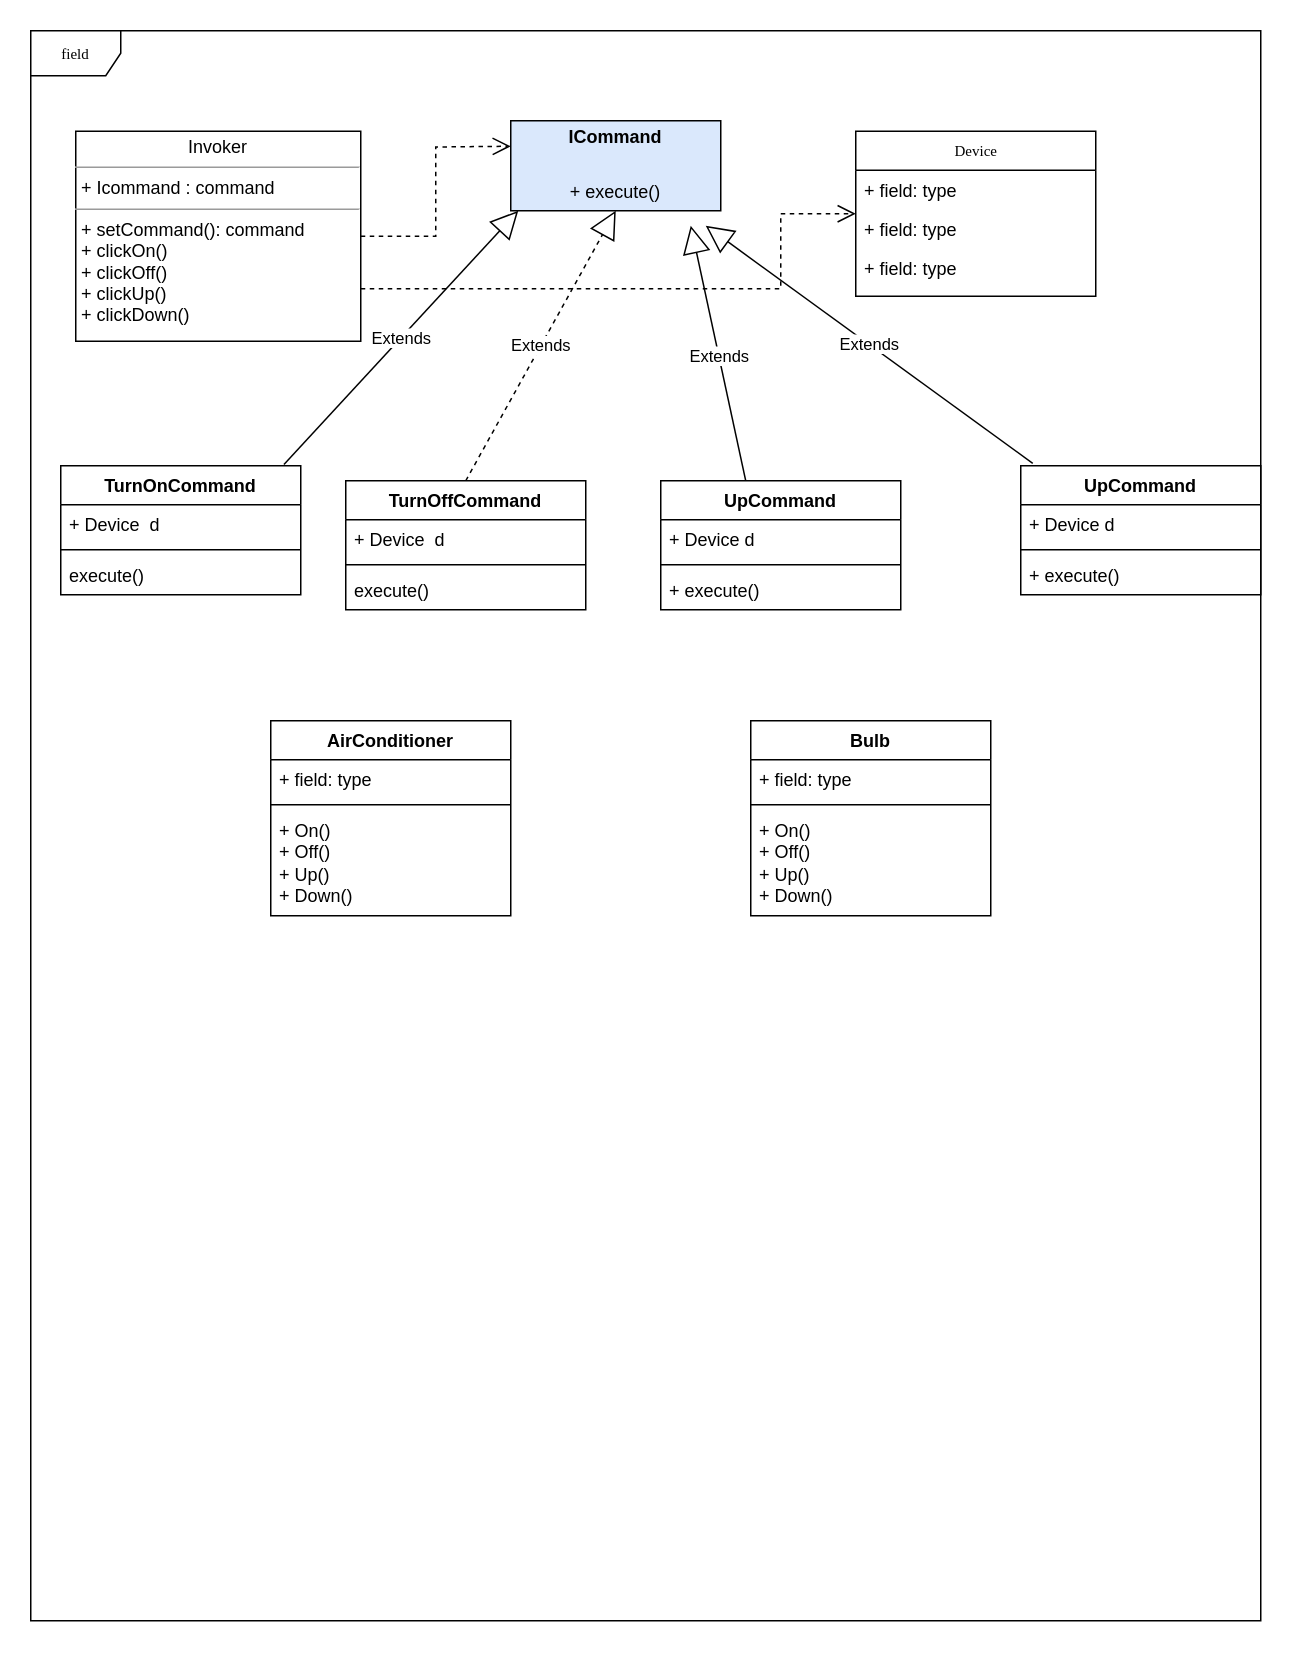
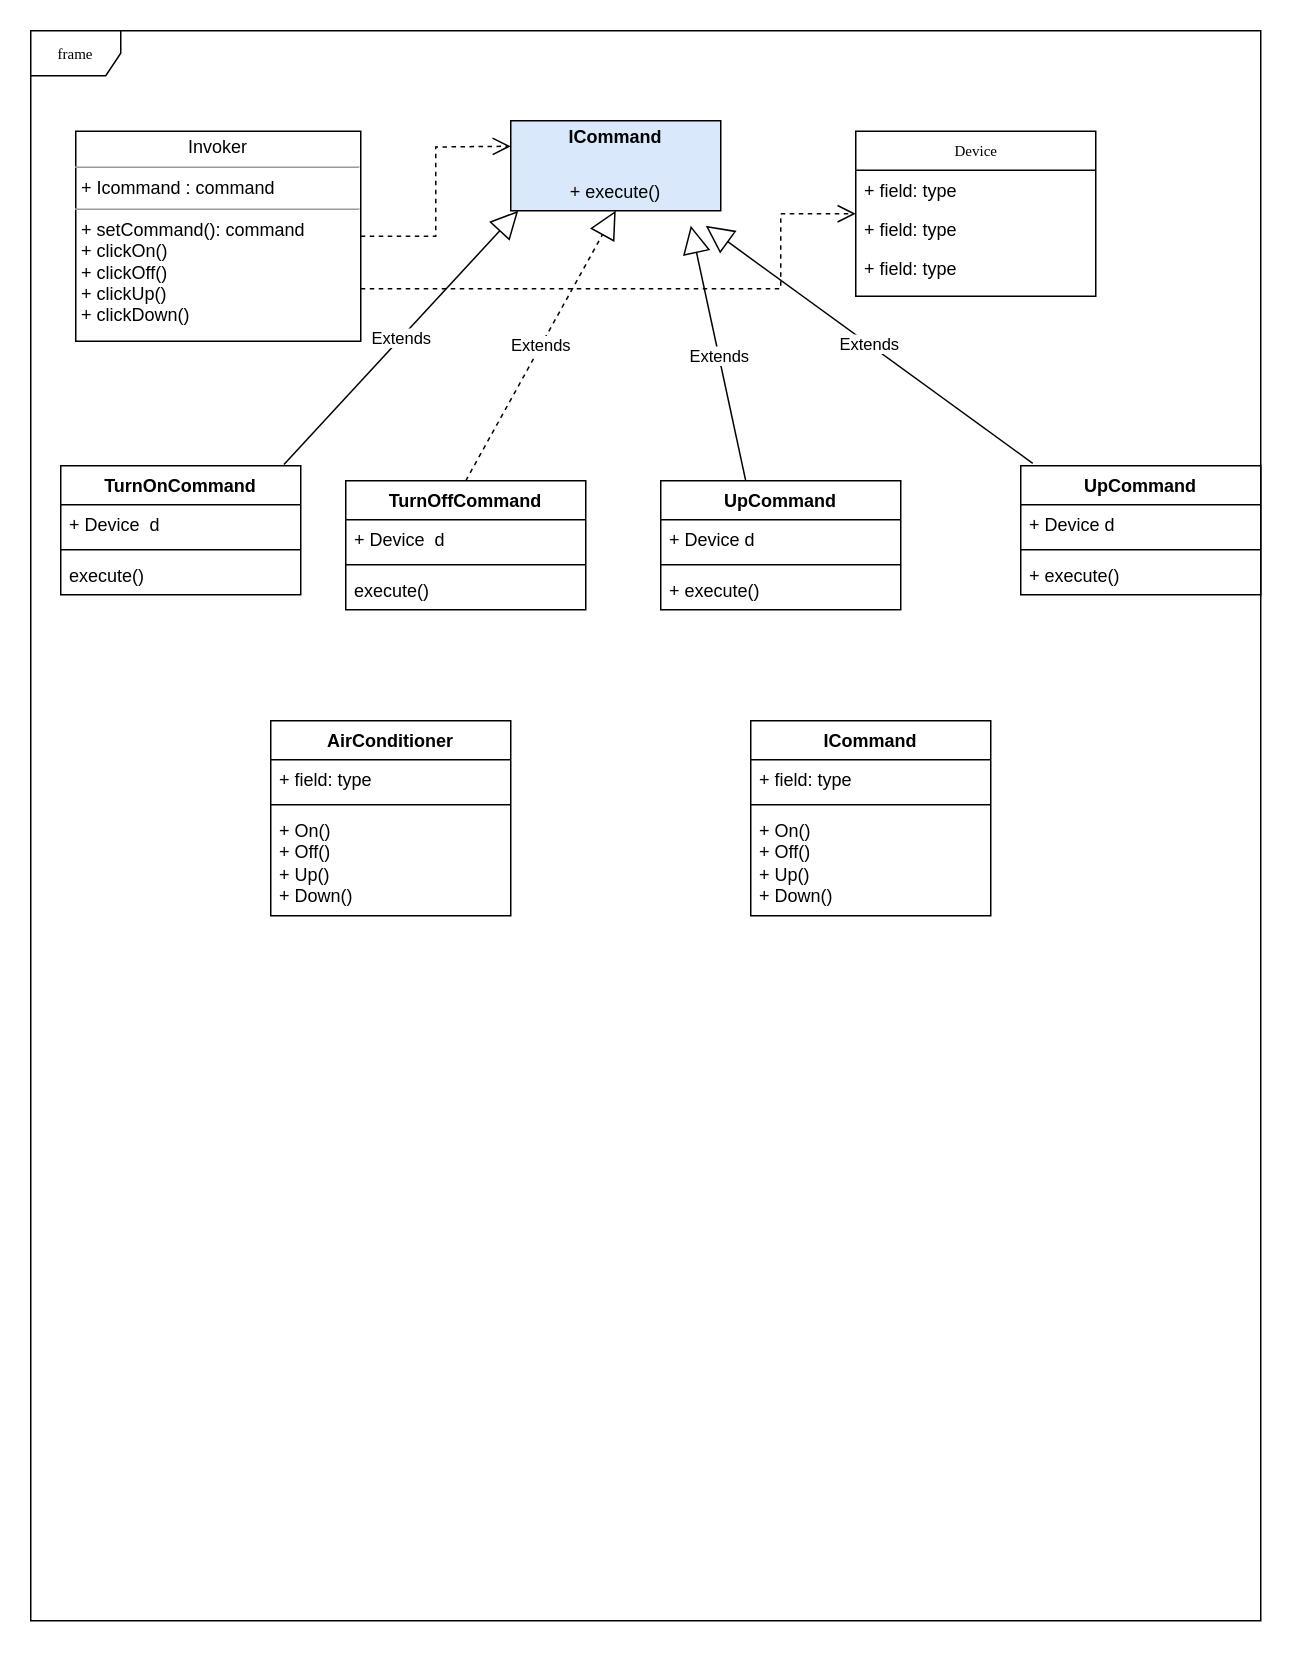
(76, 53) -> (76, 53)
(871, 742) -> (871, 742)
